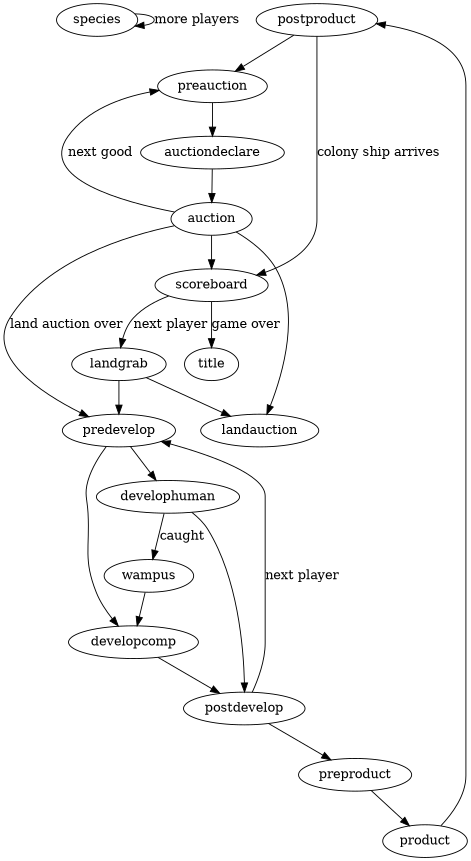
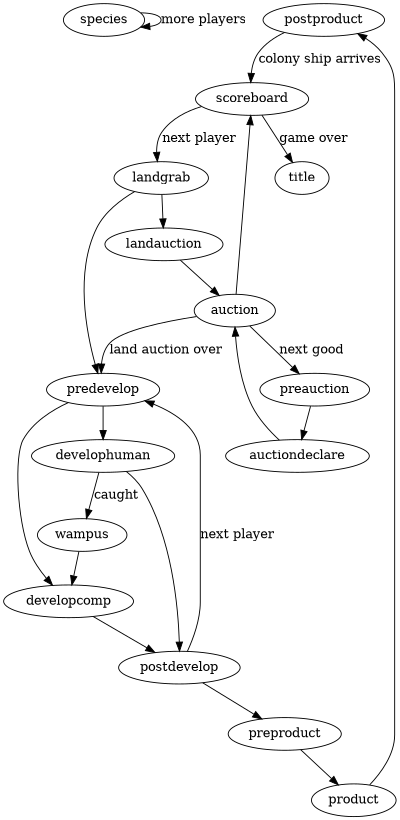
(269, 51) -> none
(288, 310) -> (196, 275)
